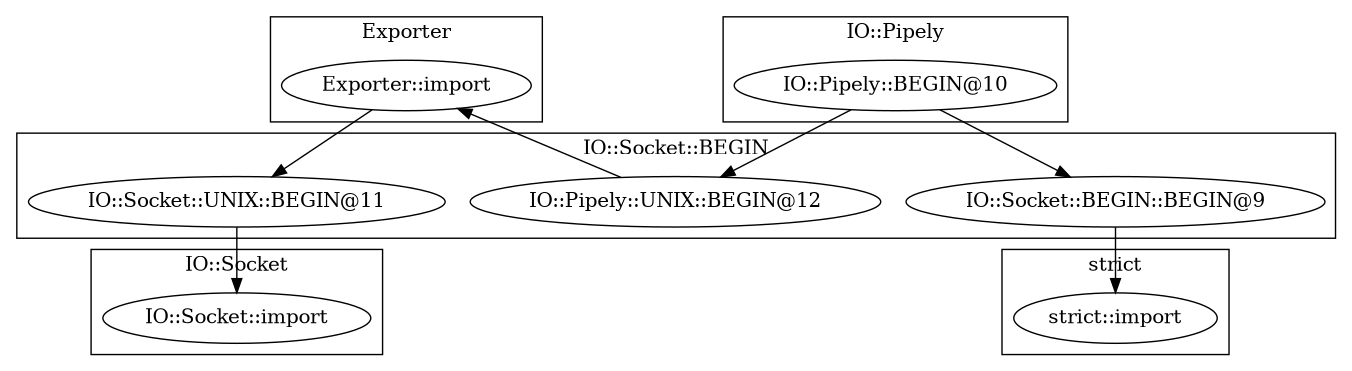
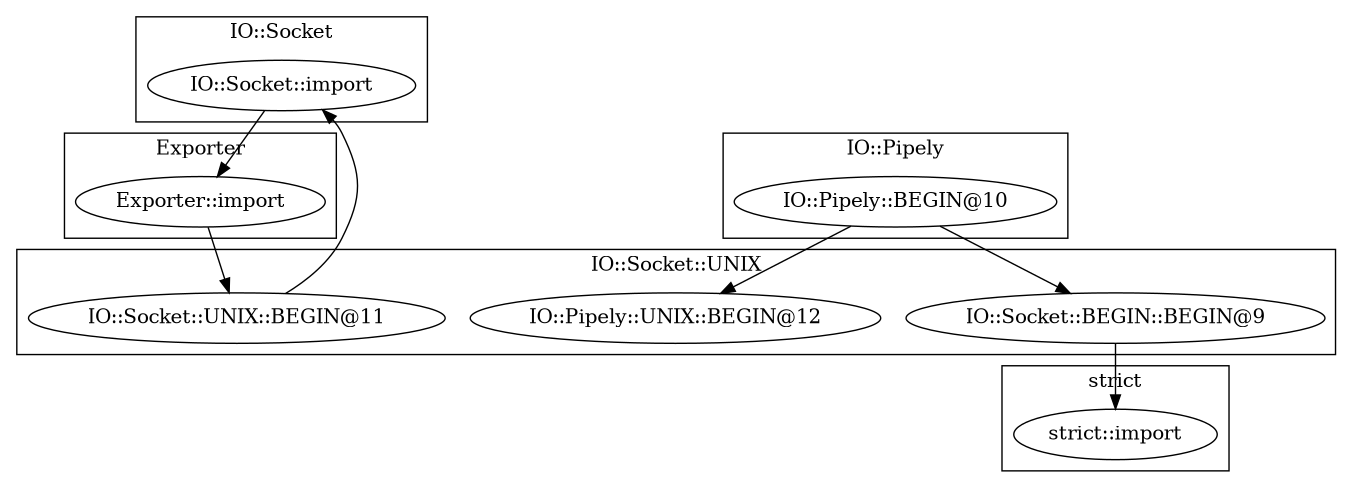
(546, 146) -> (242, 142)
(676, 149) -> (676, 266)
